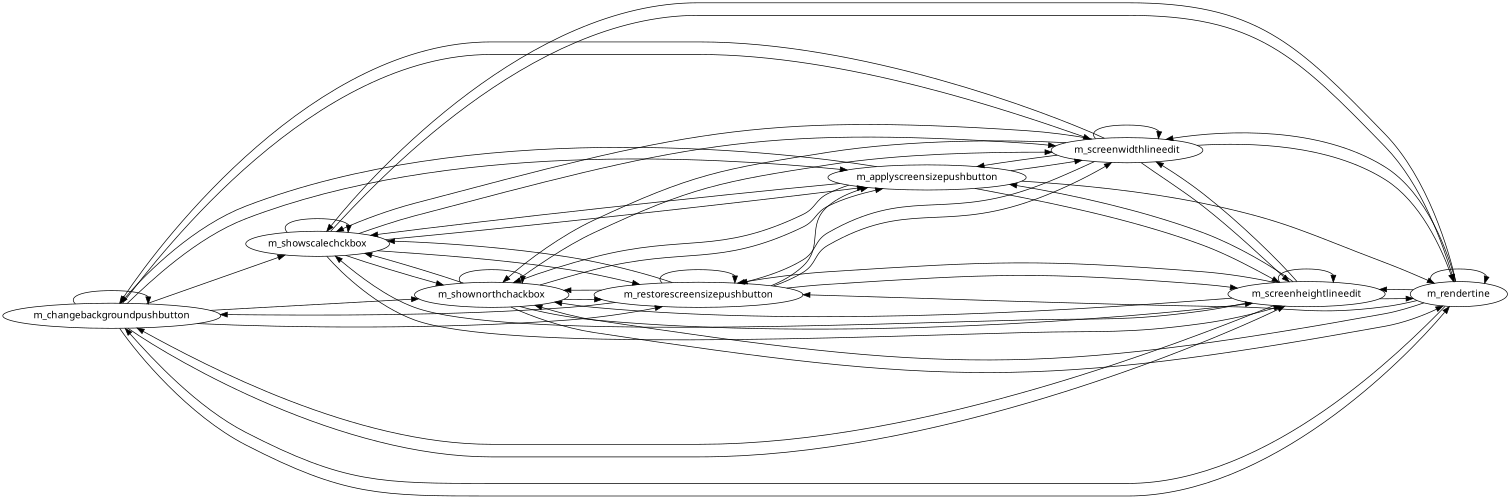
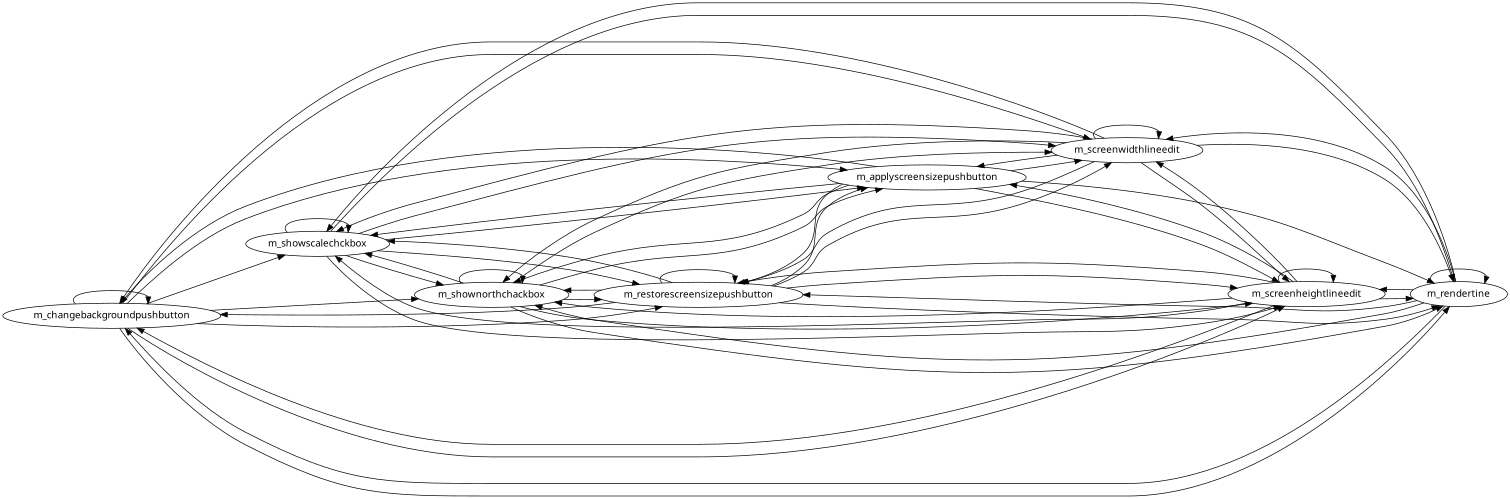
none -> (808, 248)
none -> (1058, 315)
